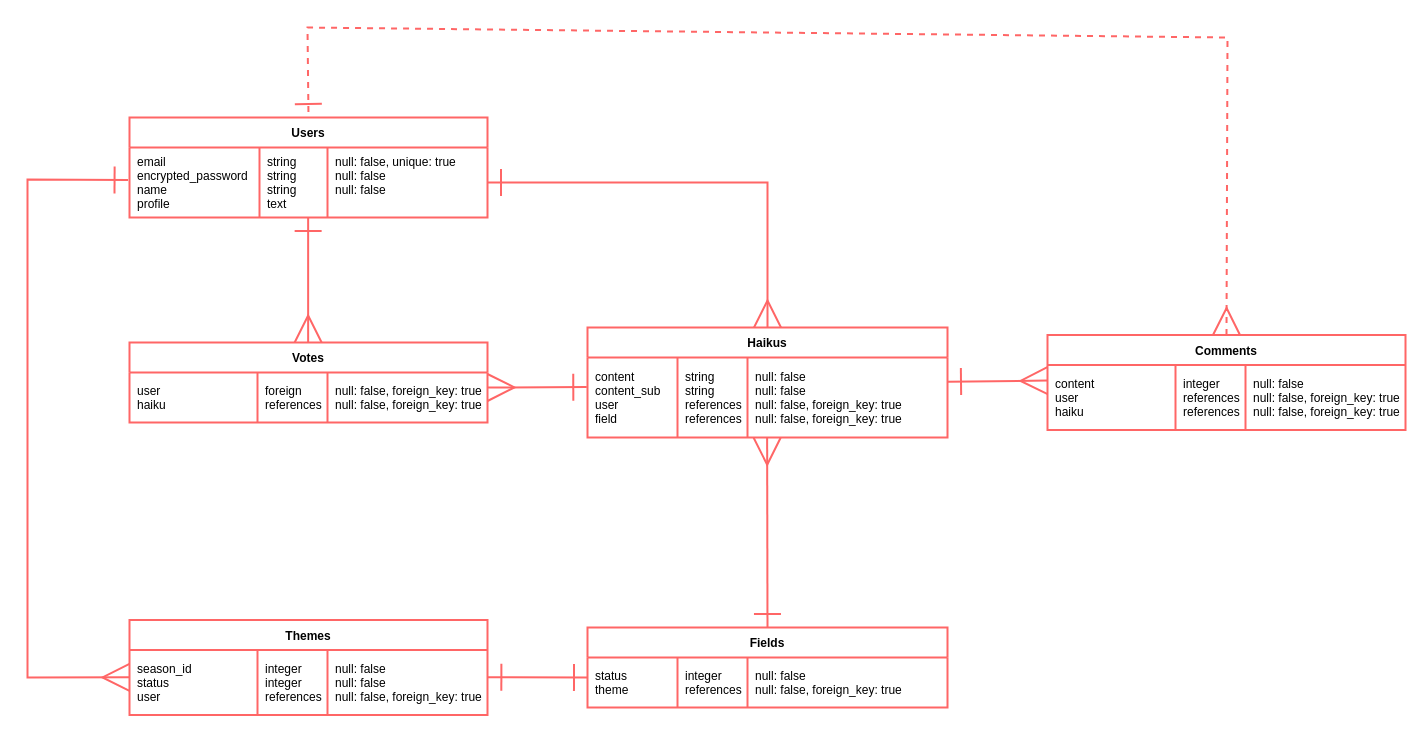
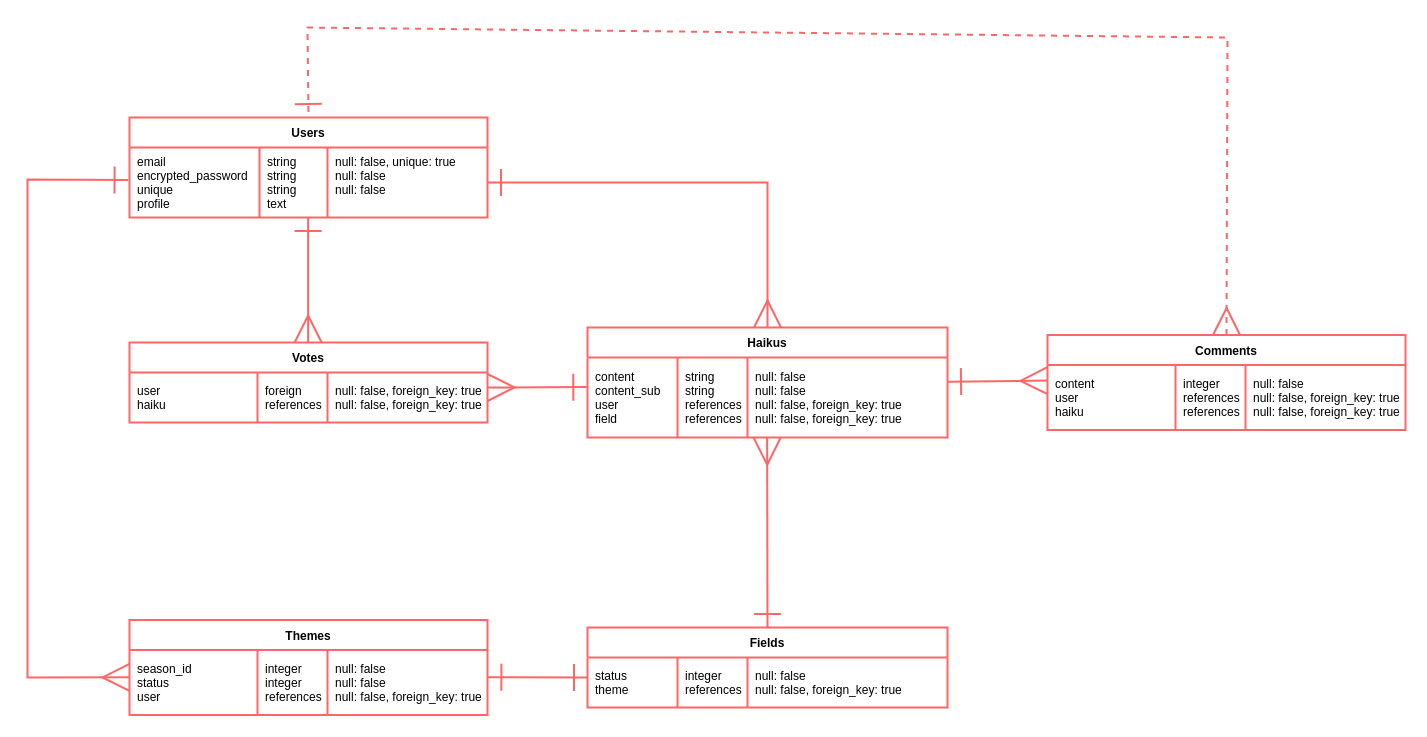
(151, 162) -> (151, 162)
